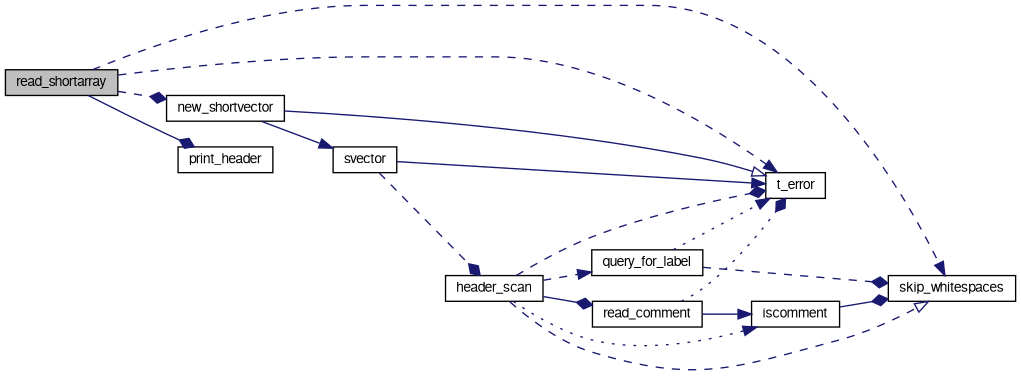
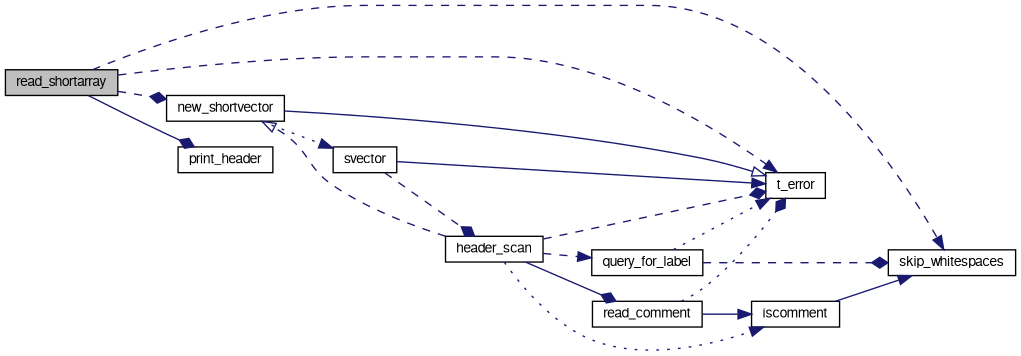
(291, 132) -> (299, 136)
(856, 304) -> (867, 291)
(710, 369) -> (350, 196)
